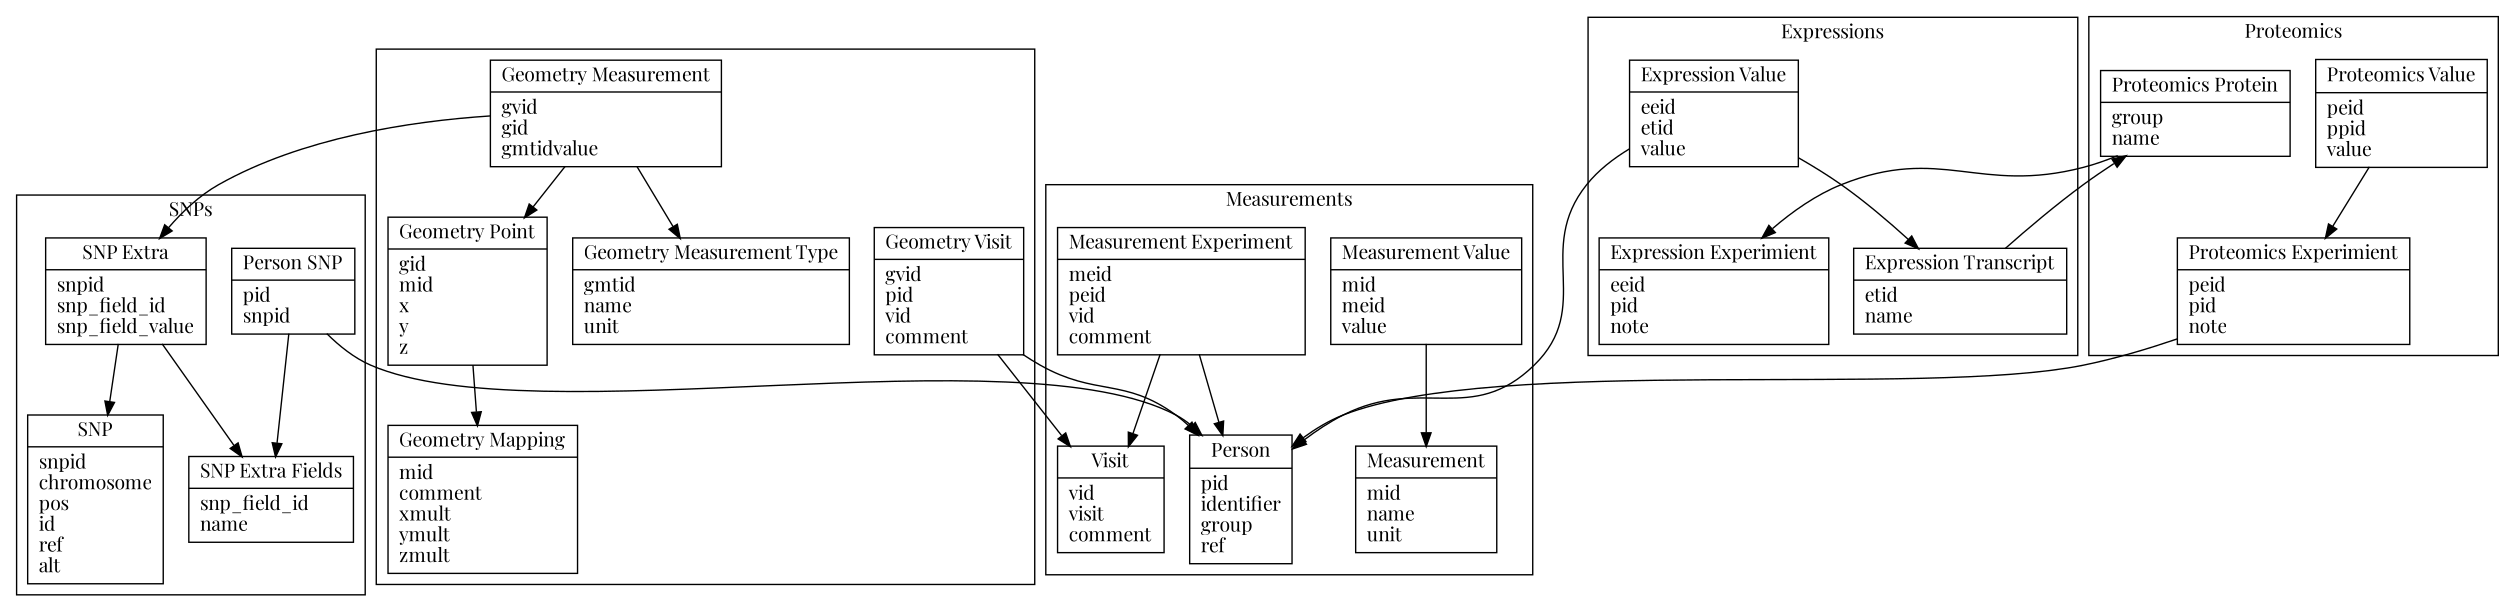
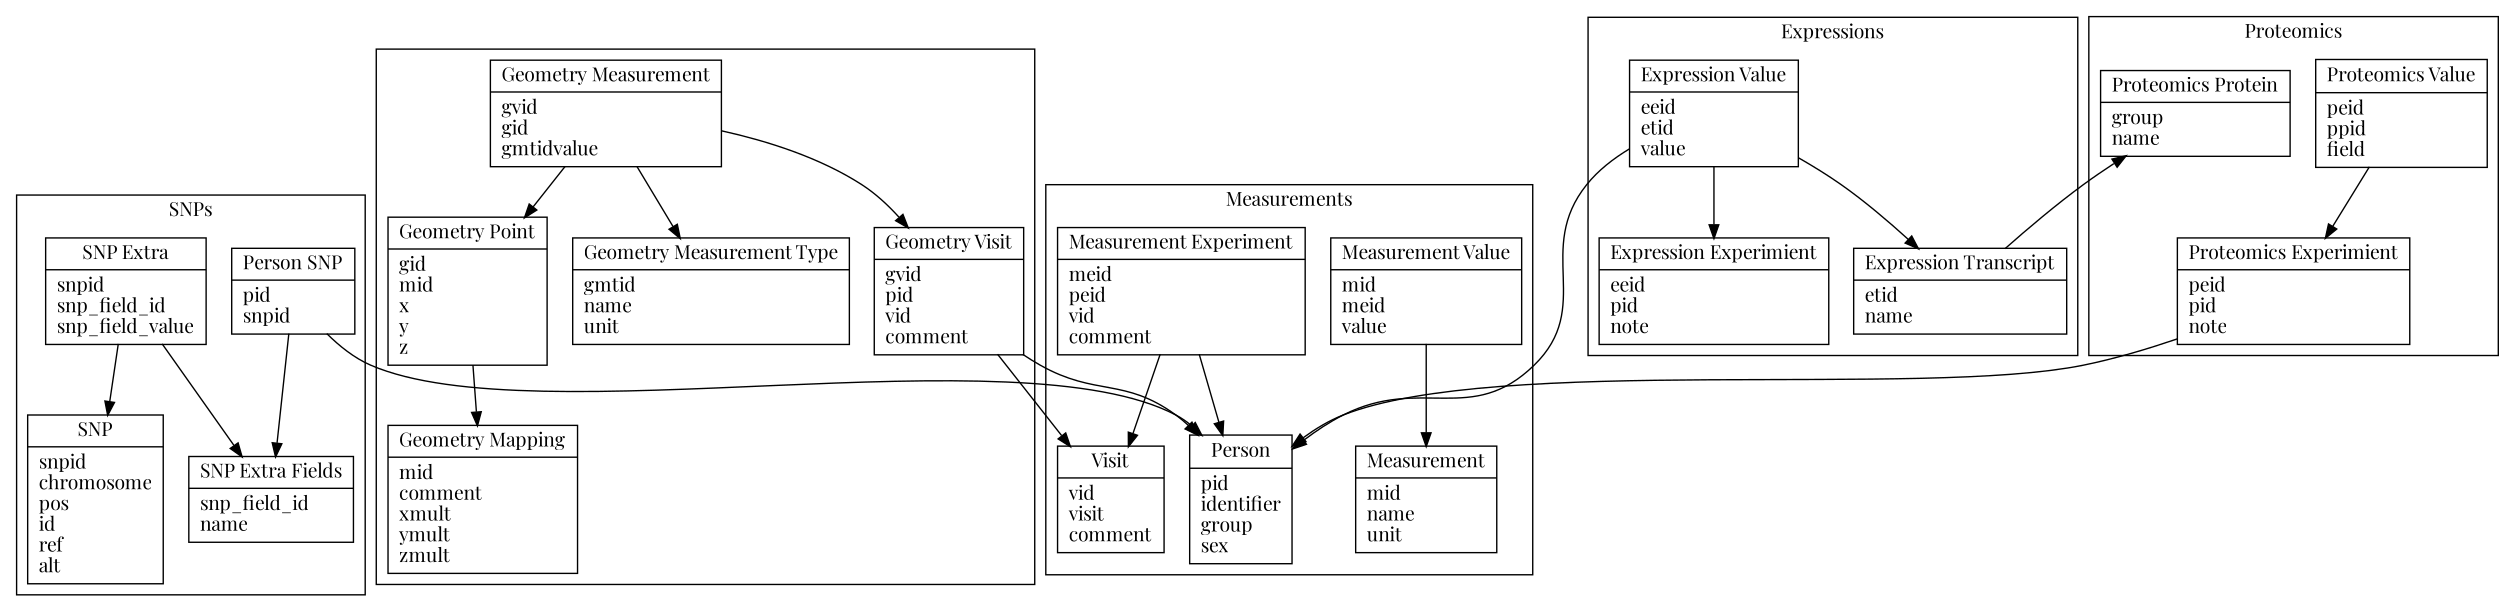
(318, 144) -> (817, 161)
(2350, 150) -> (2346, 150)
(1939, 169) -> (1714, 195)
(1213, 546) -> (1215, 546)
